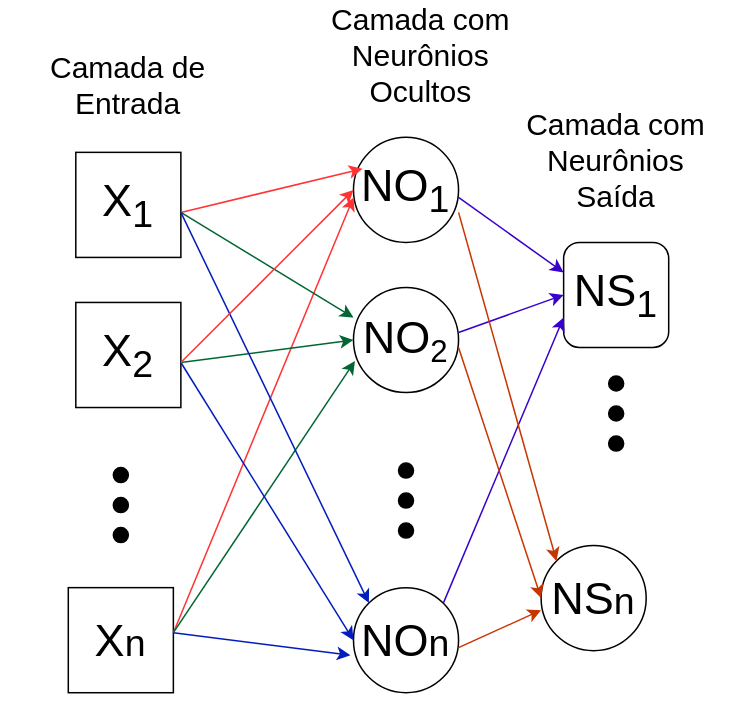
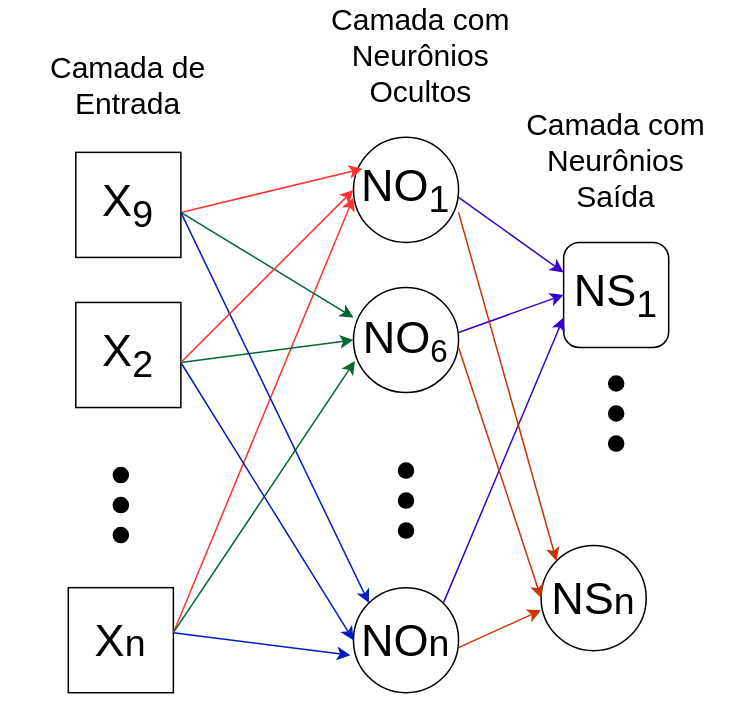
(128, 205) -> (128, 205)
(406, 340) -> (406, 340)
